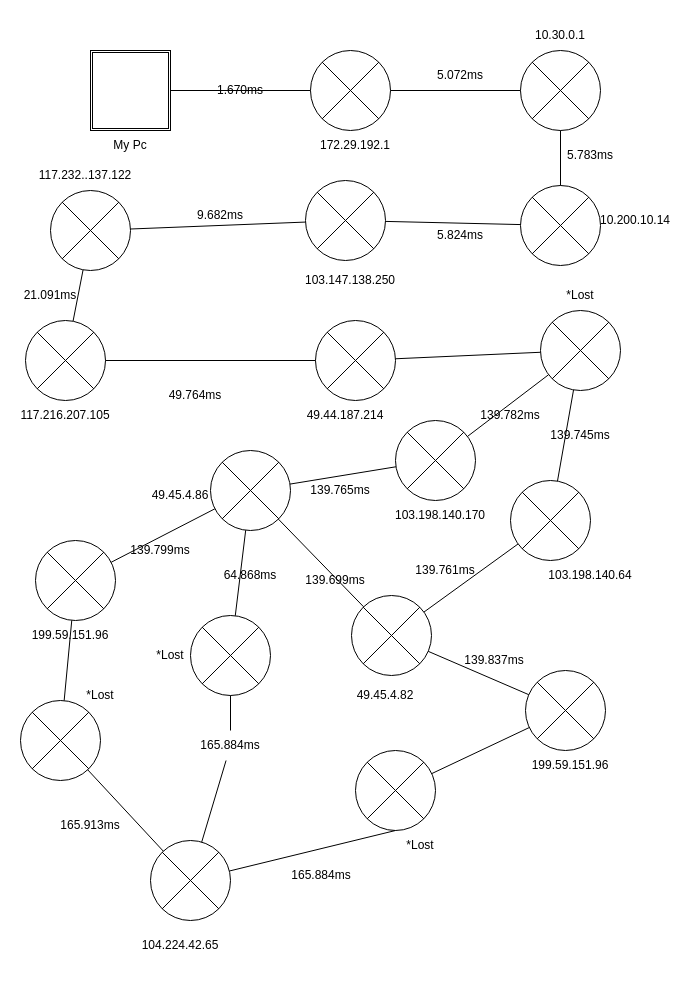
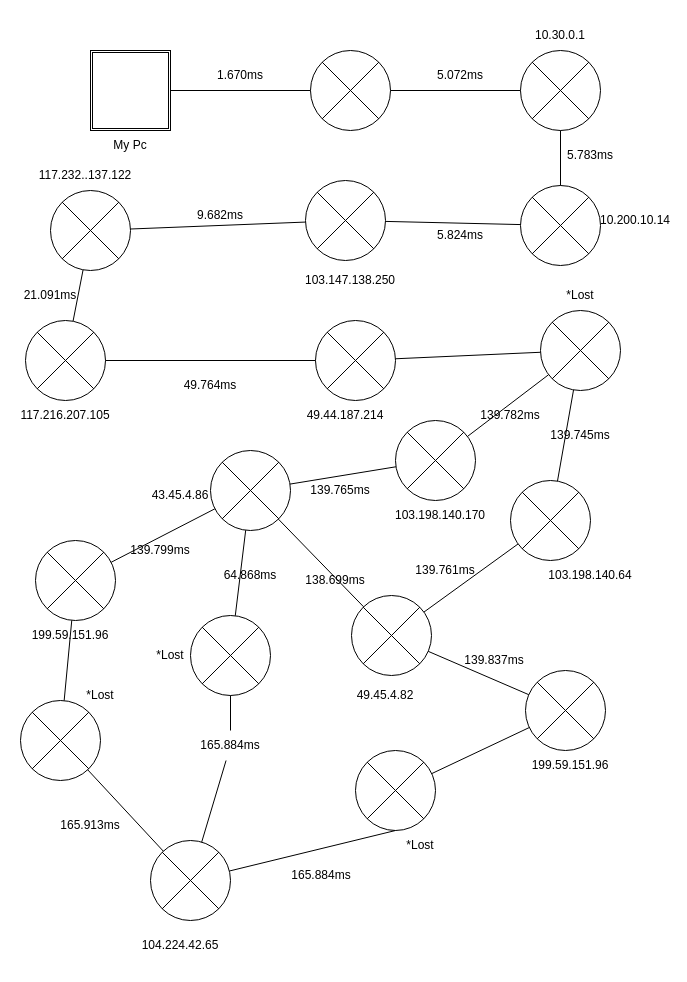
(241, 91) -> (241, 76)
(356, 146) -> none
(196, 396) -> (211, 386)
(181, 496) -> (181, 496)
(336, 581) -> (336, 581)
